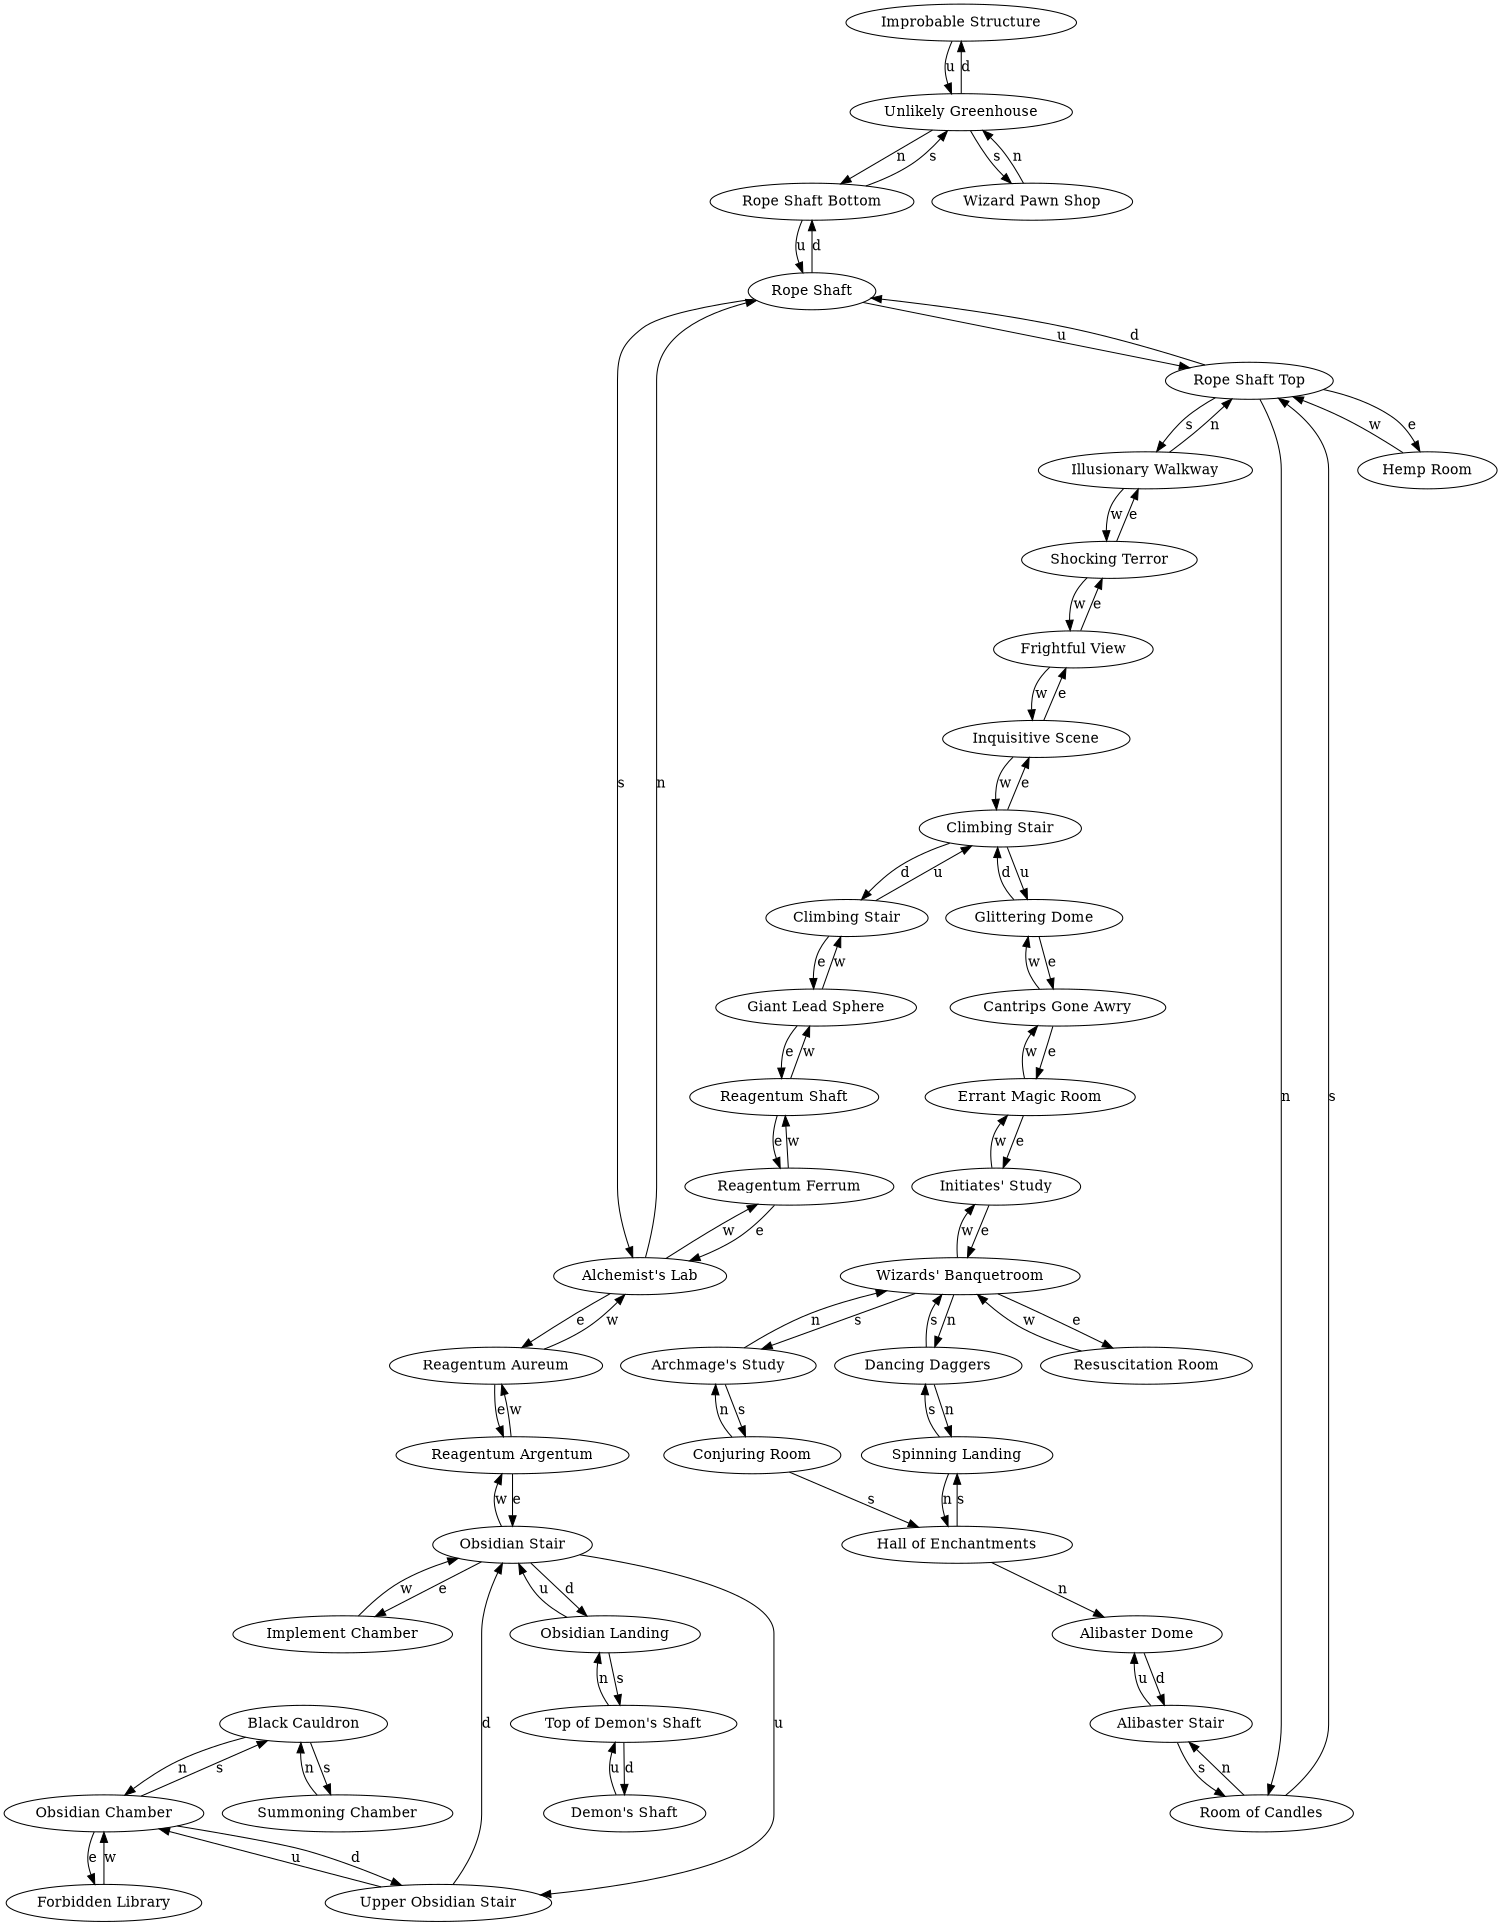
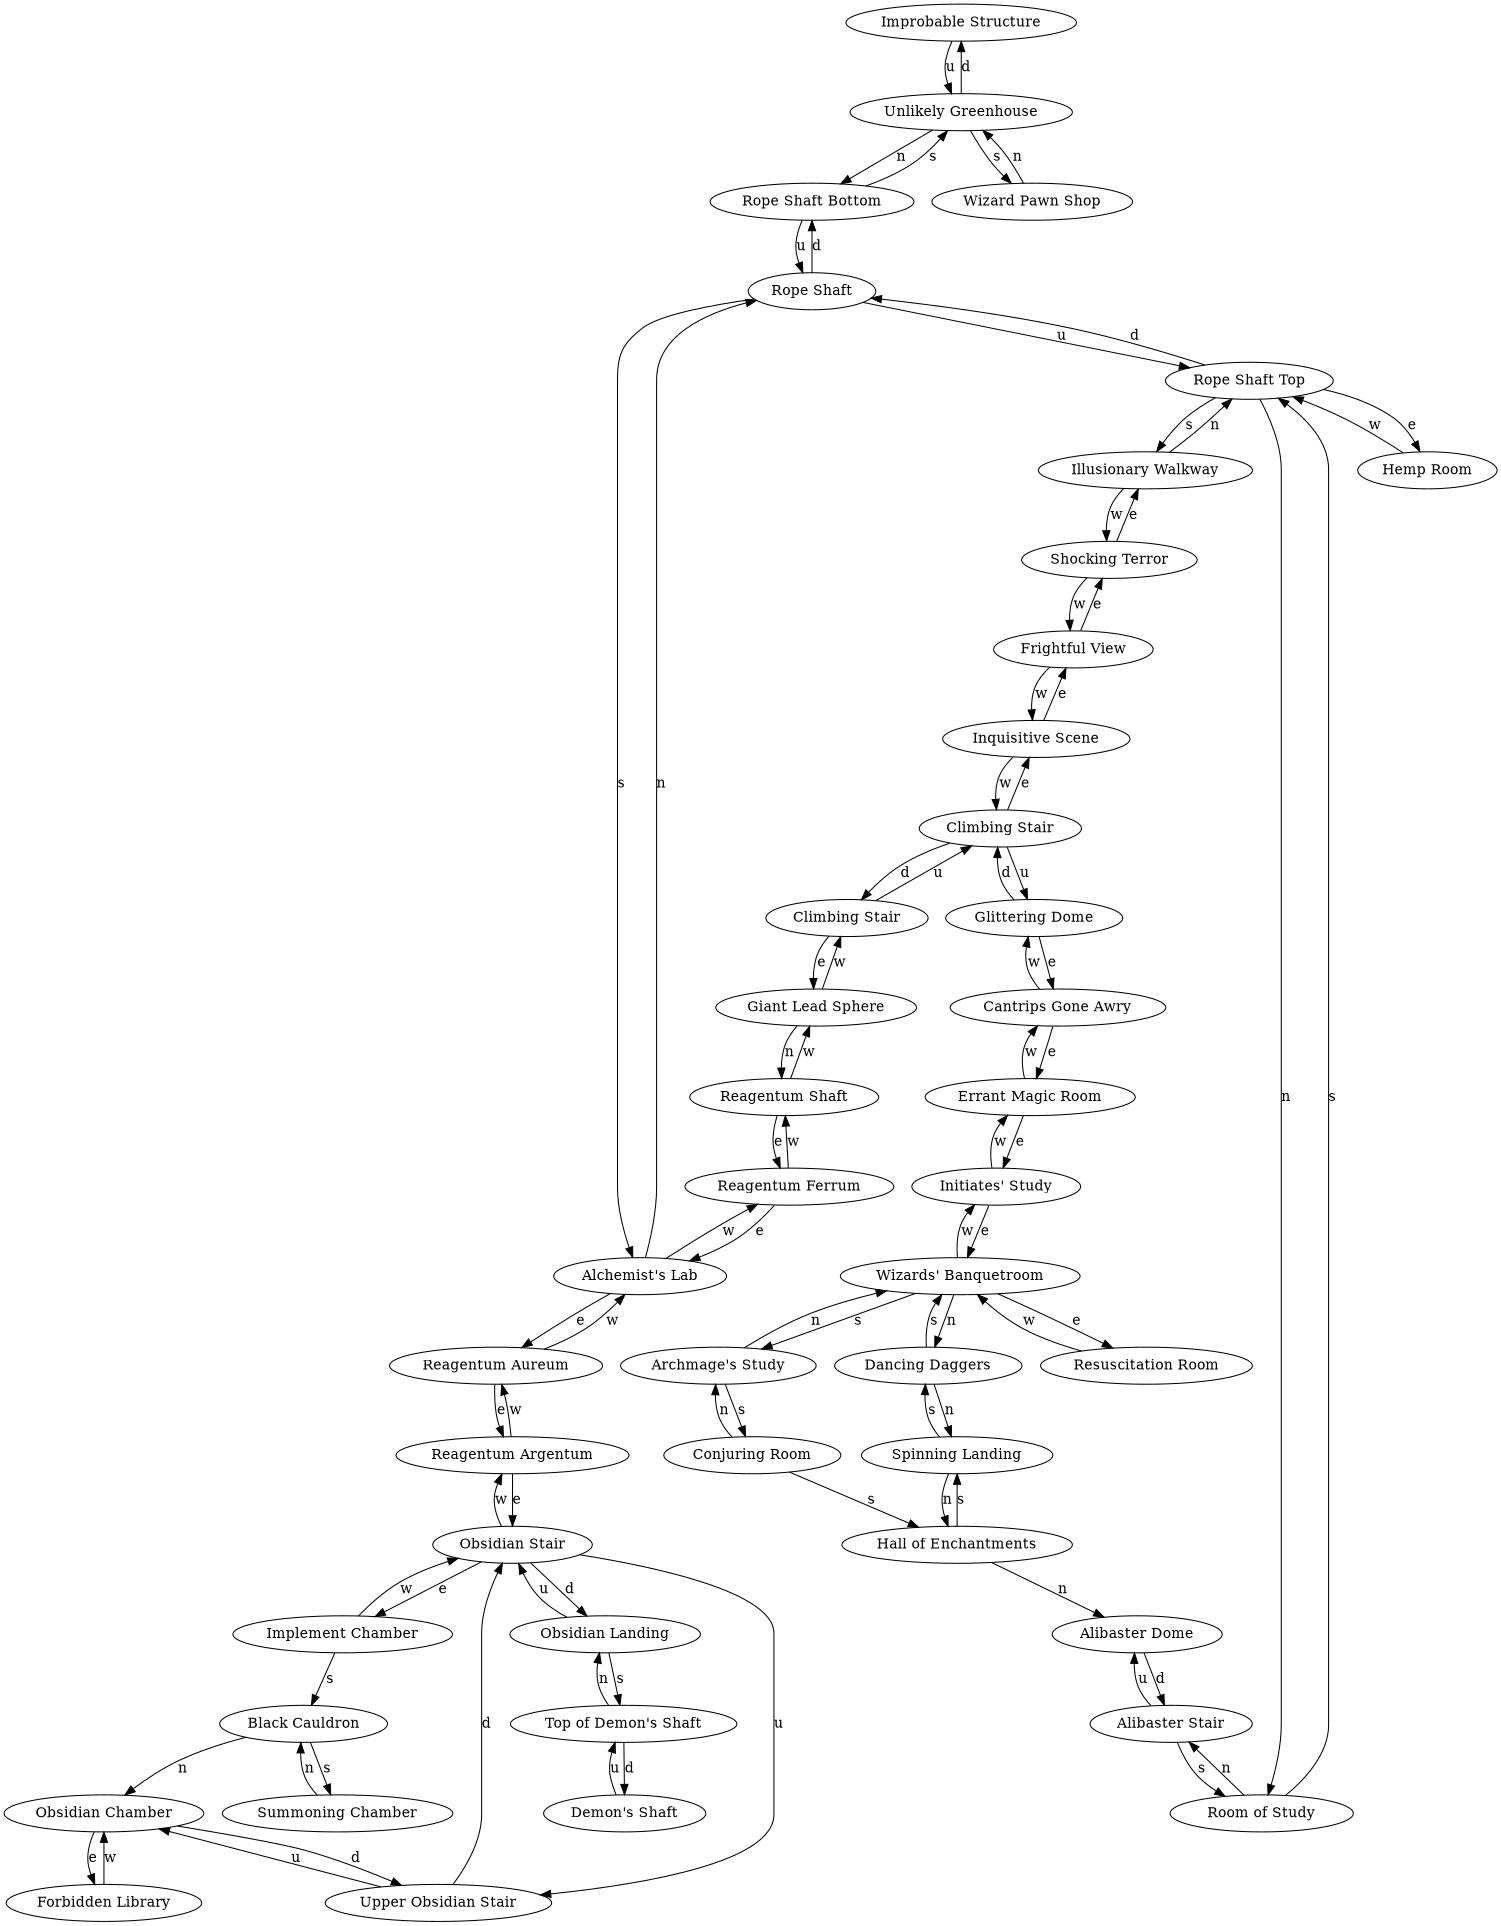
(790, 1052) -> (790, 1052)
(200, 1770) -> (325, 1674)
(1262, 1813) -> (1262, 1813)
